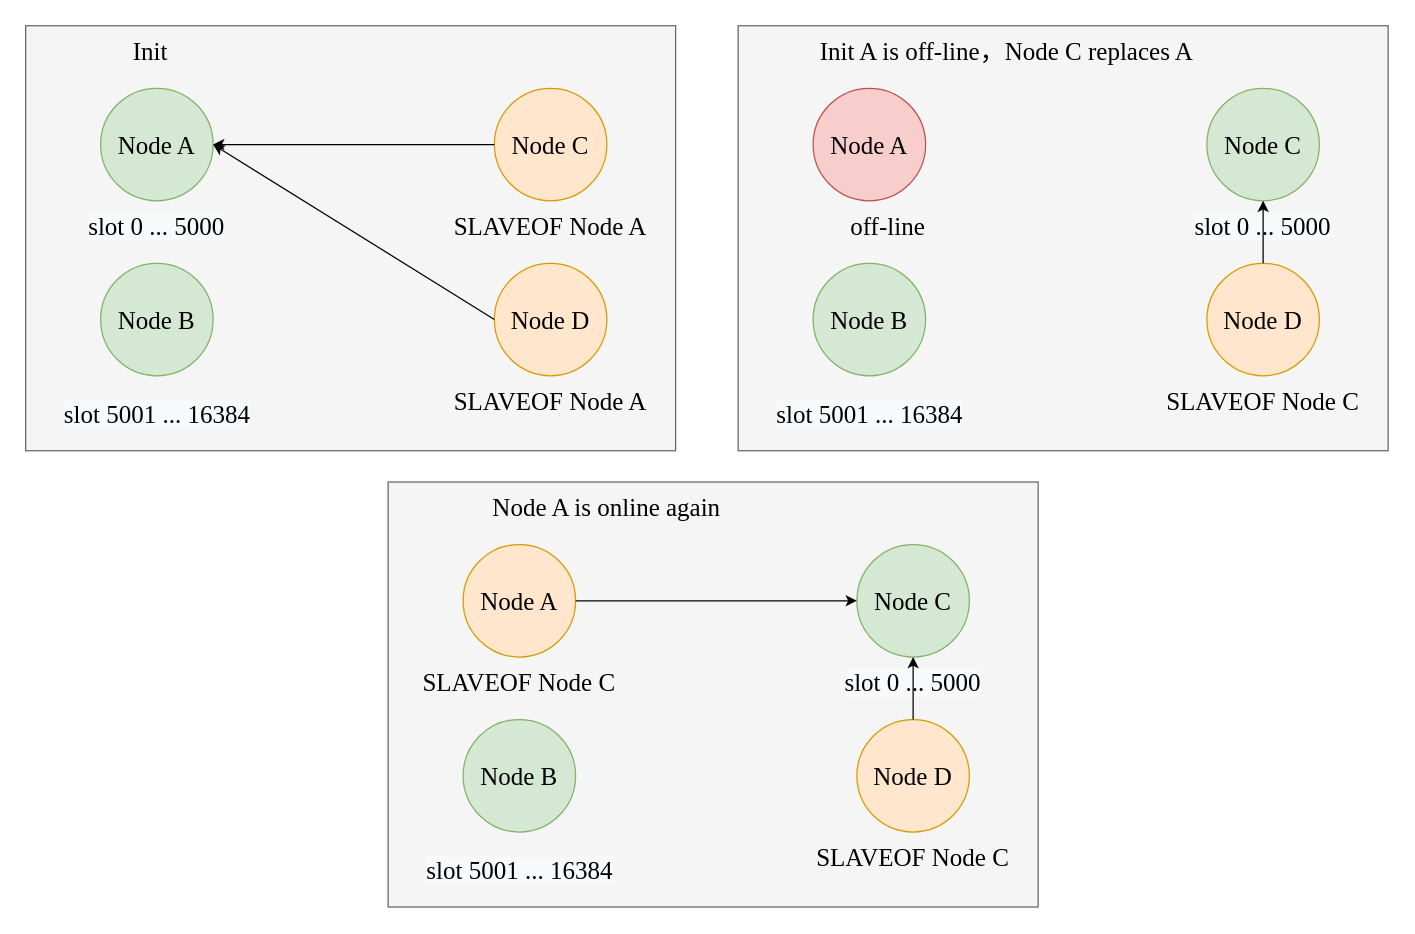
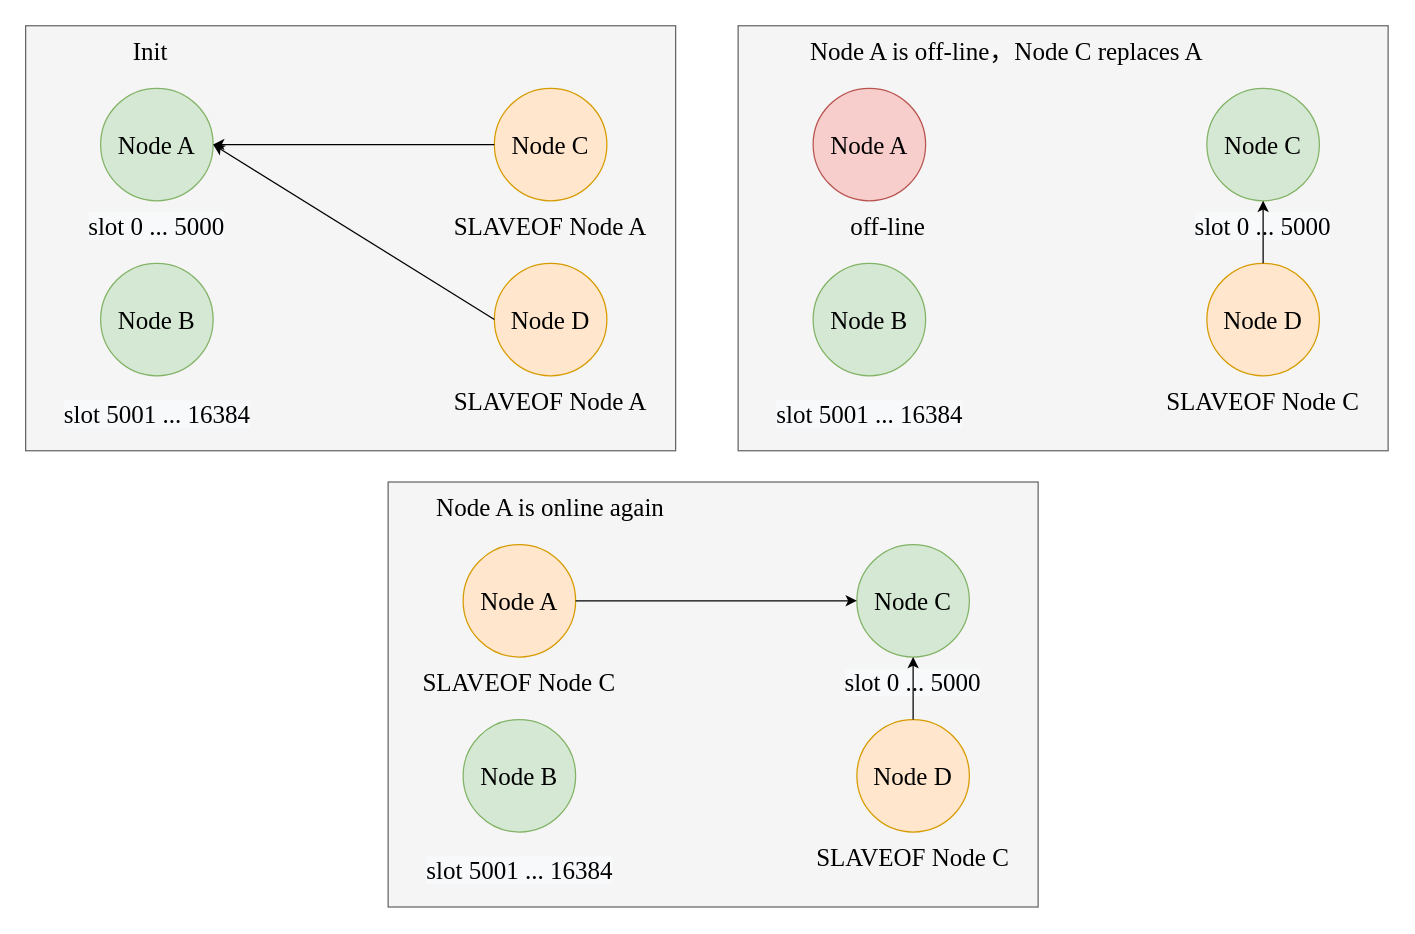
(1007, 51) -> (1007, 51)
(607, 507) -> (551, 507)
